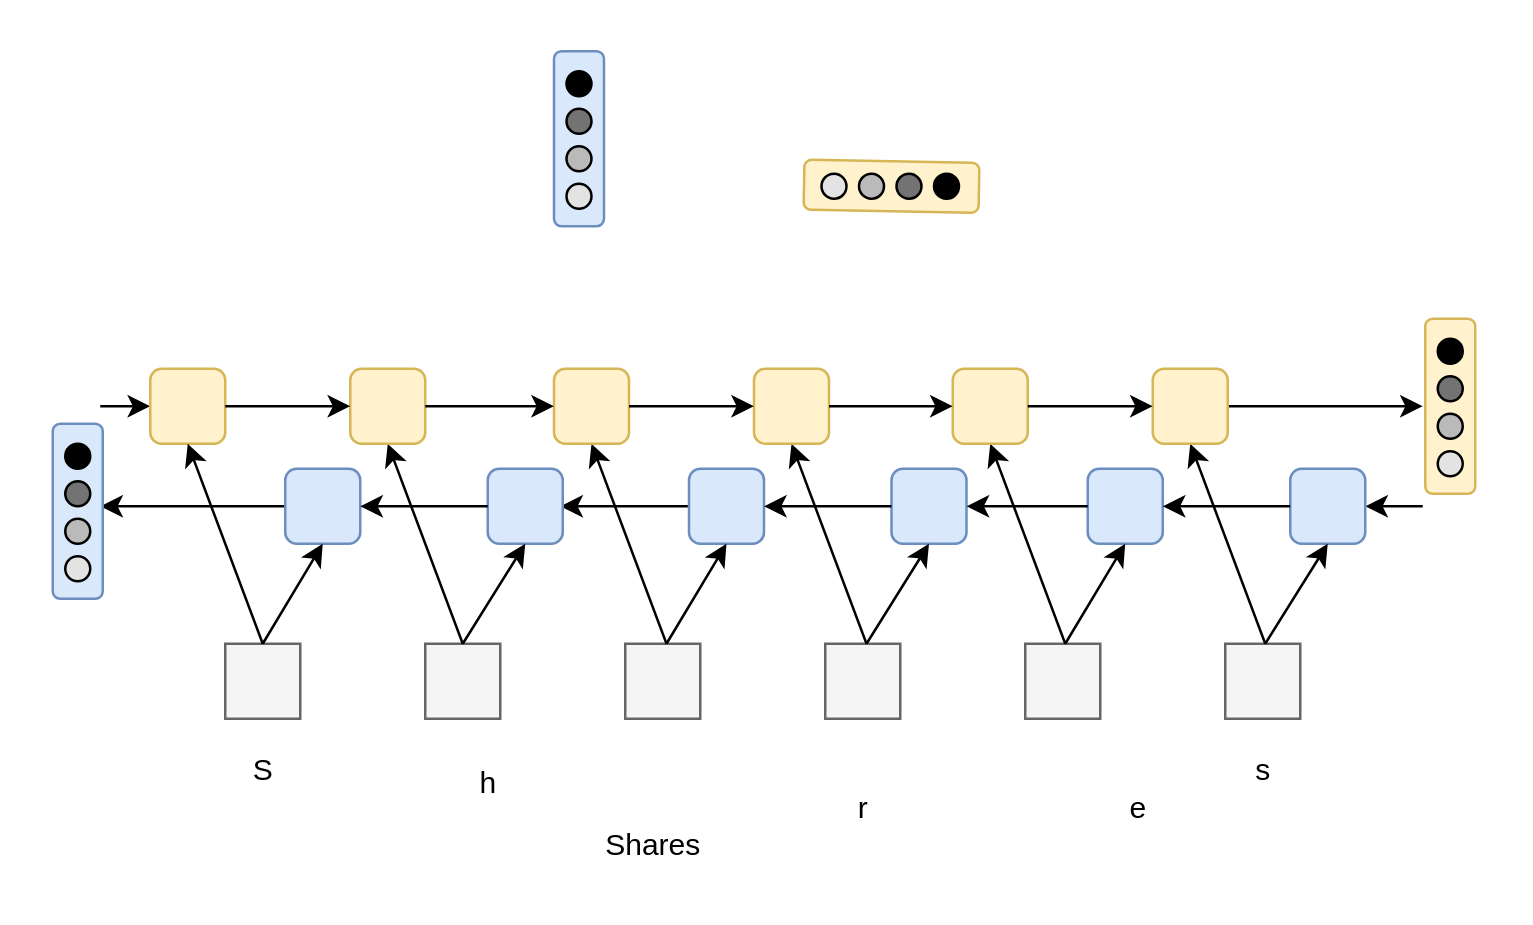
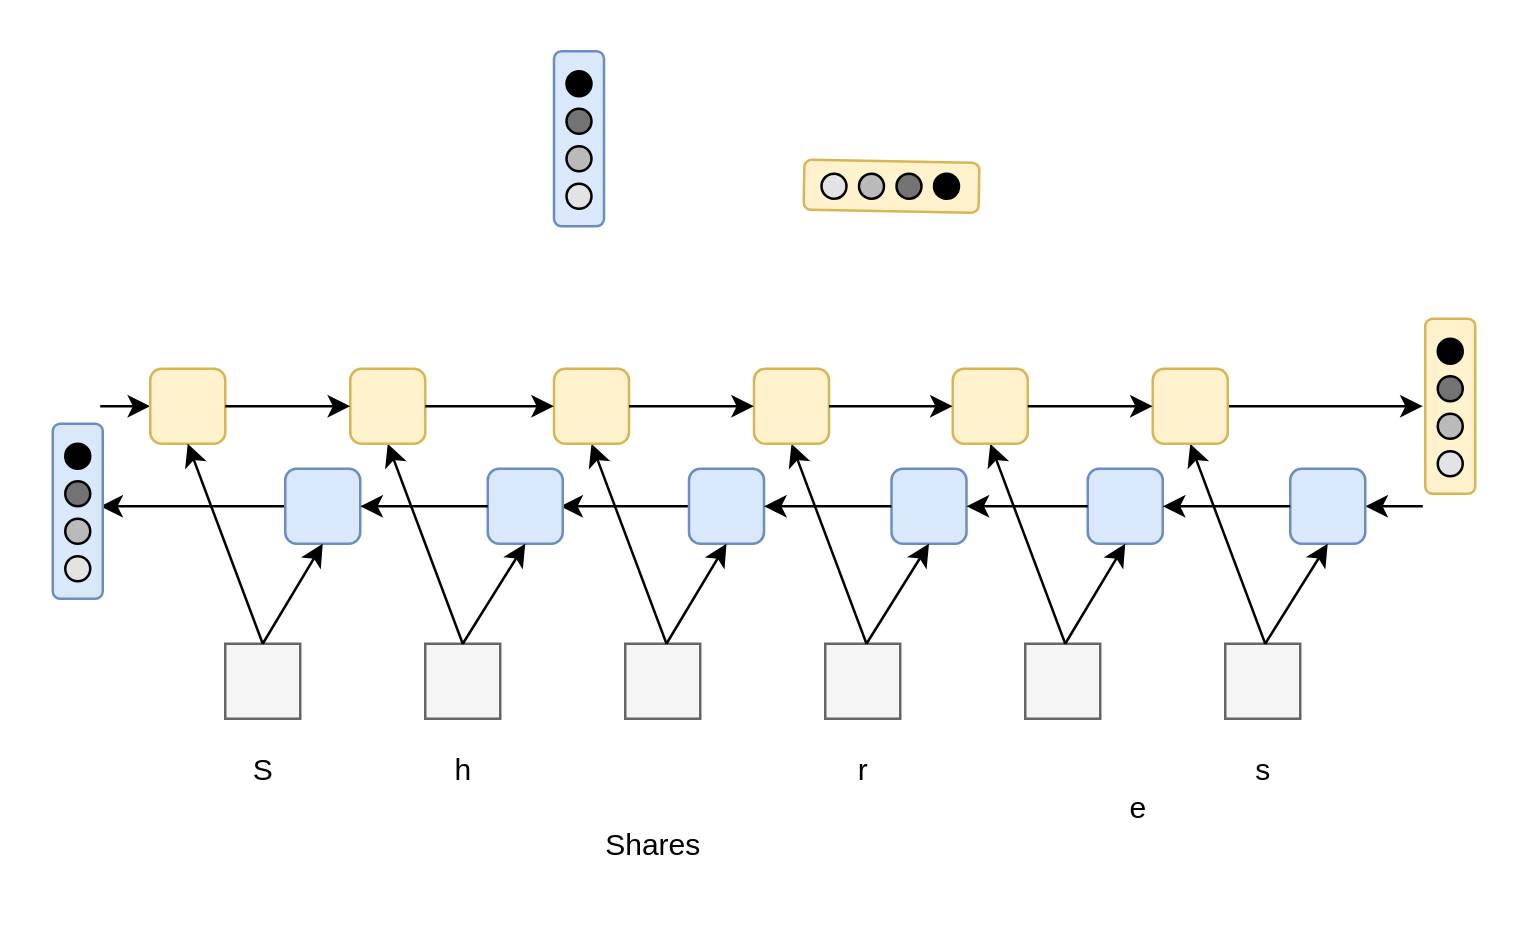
(488, 784) -> (463, 771)
(863, 809) -> (863, 771)
